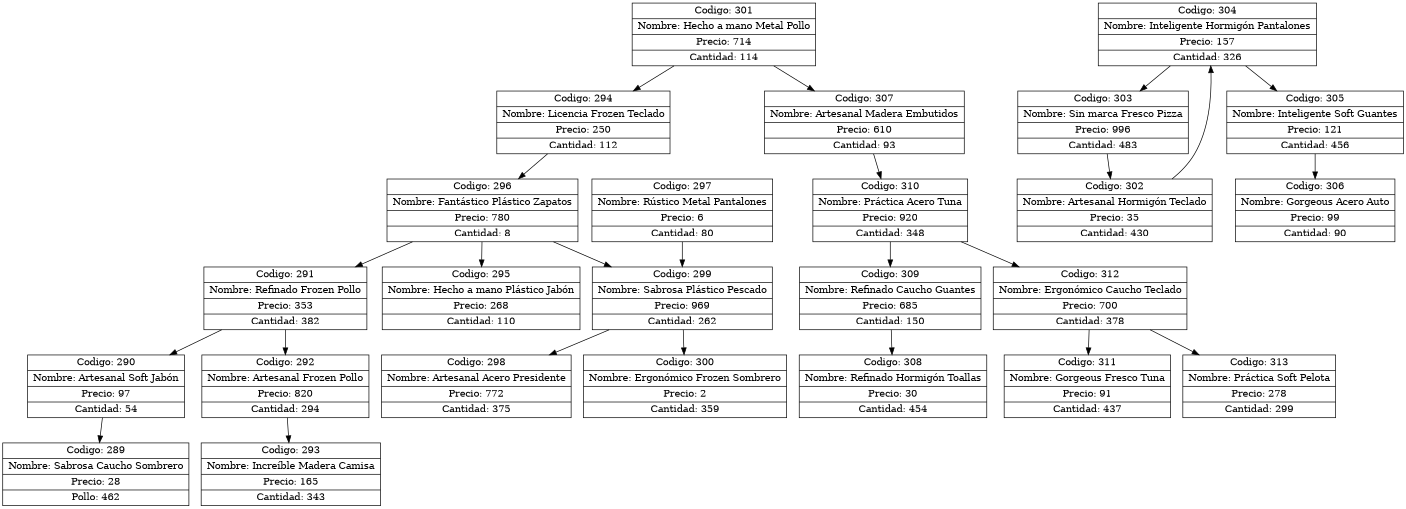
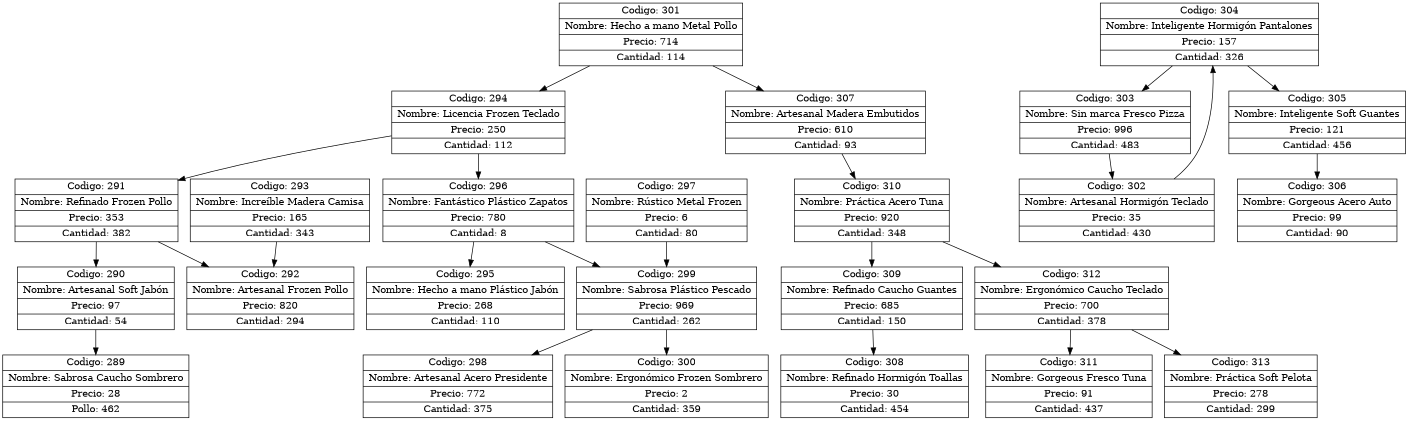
(682, 202) -> (667, 202)
(387, 253) -> (288, 155)
(288, 427) -> (276, 251)
